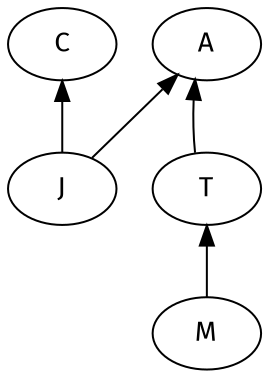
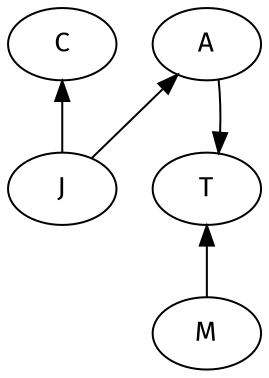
(193, 126) -> (220, 106)
